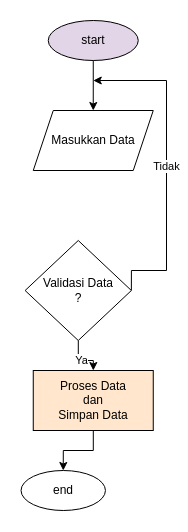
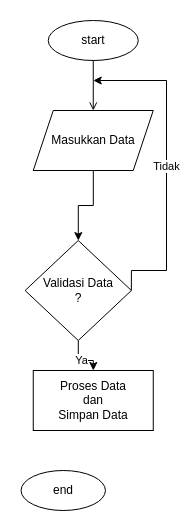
(93, 41) -> (93, 41)
(93, 102) -> (93, 104)
none -> (89, 206)
(93, 401) -> (93, 401)
(82, 451) -> none
